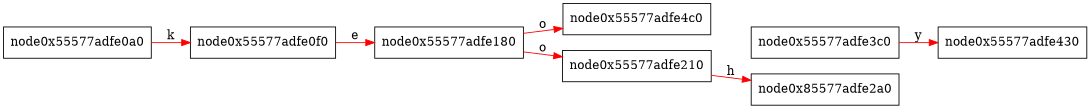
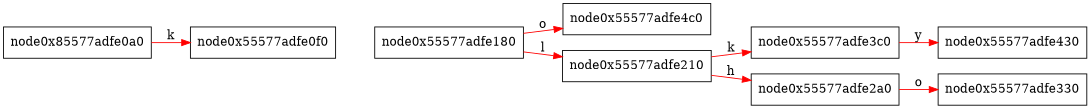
(77, 43) -> (77, 43)
(351, 43) -> none
(543, 48) -> (543, 48)
none -> (727, 55)
(825, 90) -> (825, 90)
none -> (1012, 90)
